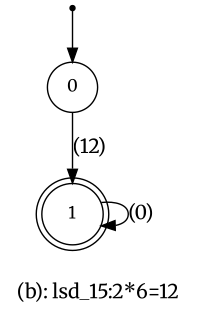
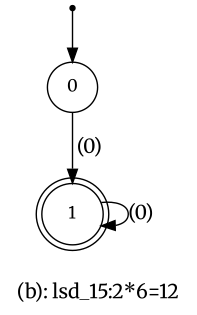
(90, 148) -> (90, 148)
